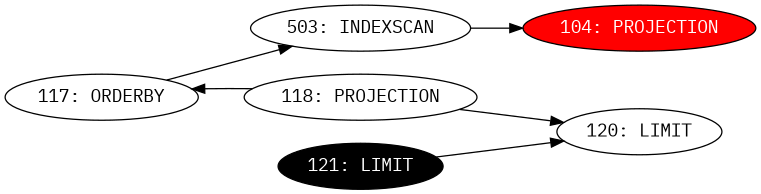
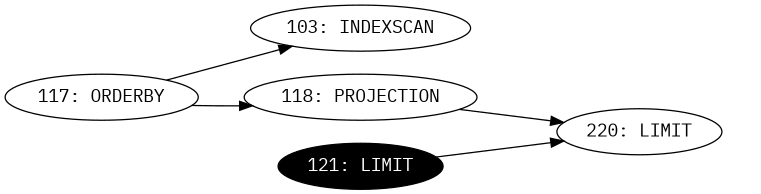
(361, 28) -> (361, 28)
(639, 28) -> none
(229, 89) -> (216, 106)
(639, 132) -> (639, 132)
